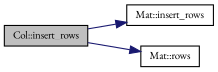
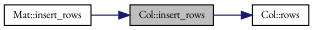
(102, 26) -> (105, 15)
(170, 56) -> (281, 15)
